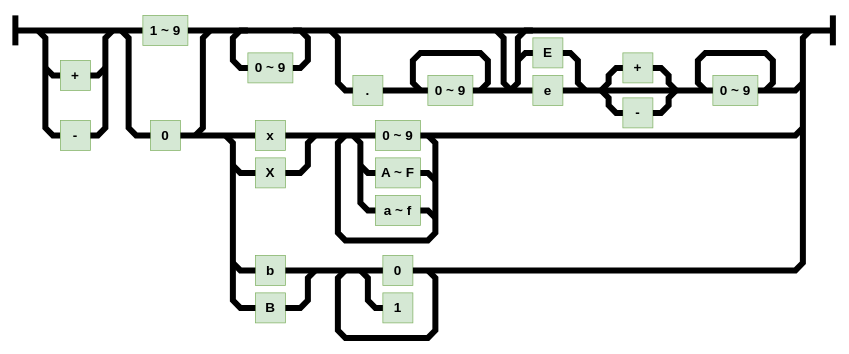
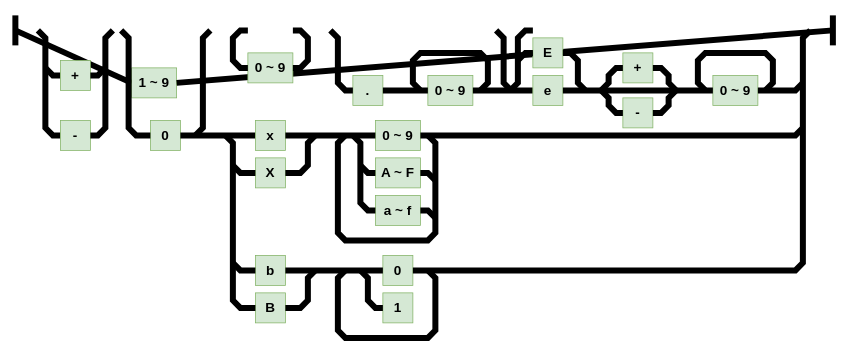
(165, 30) -> (154, 83)
